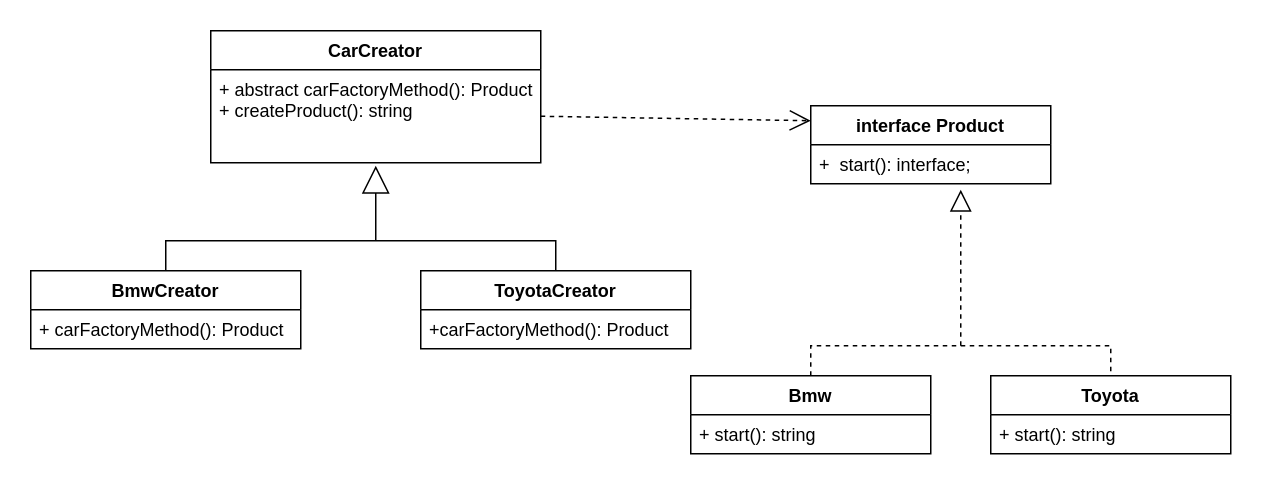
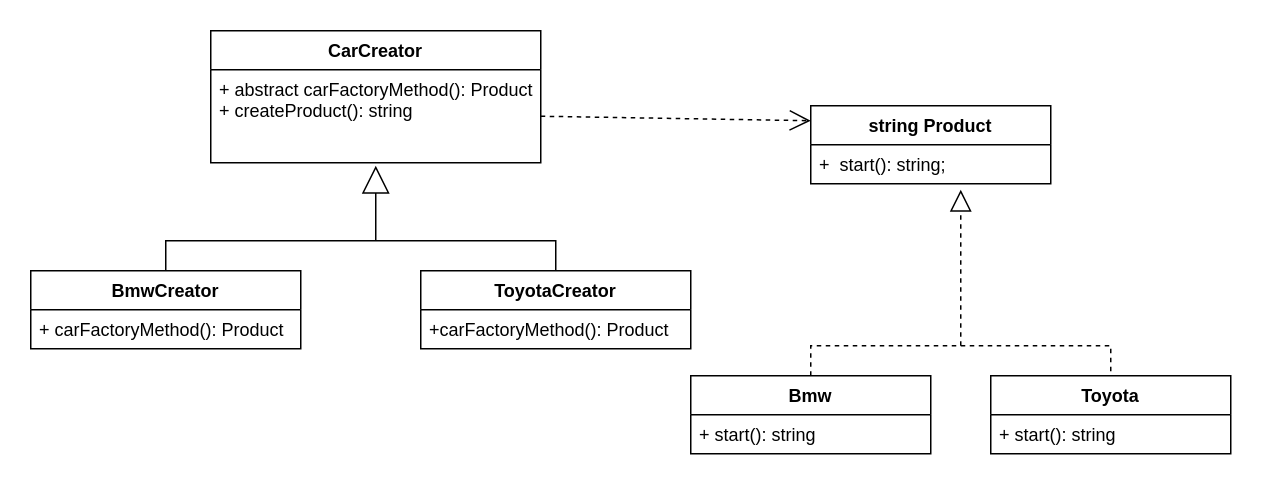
(930, 126) -> (930, 126)
(923, 165) -> (908, 165)
